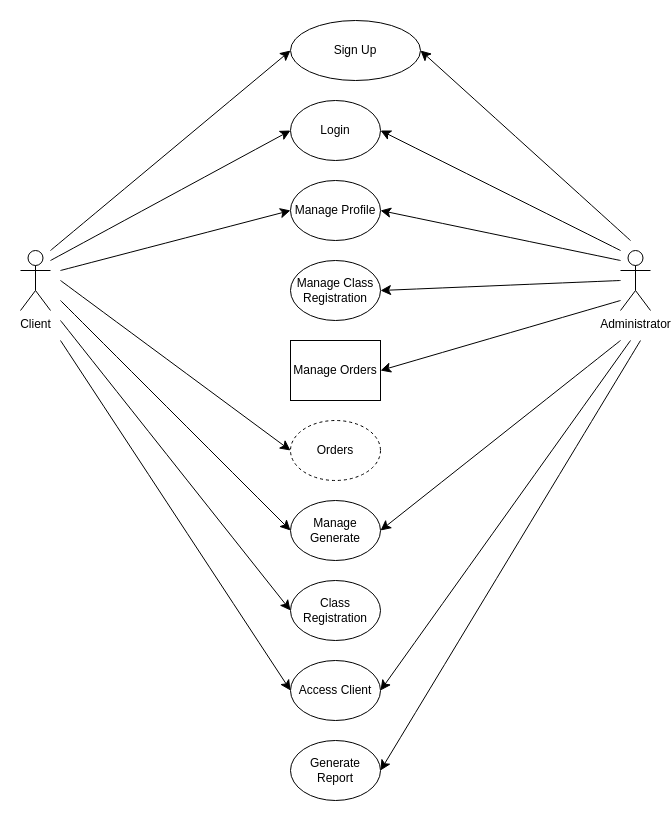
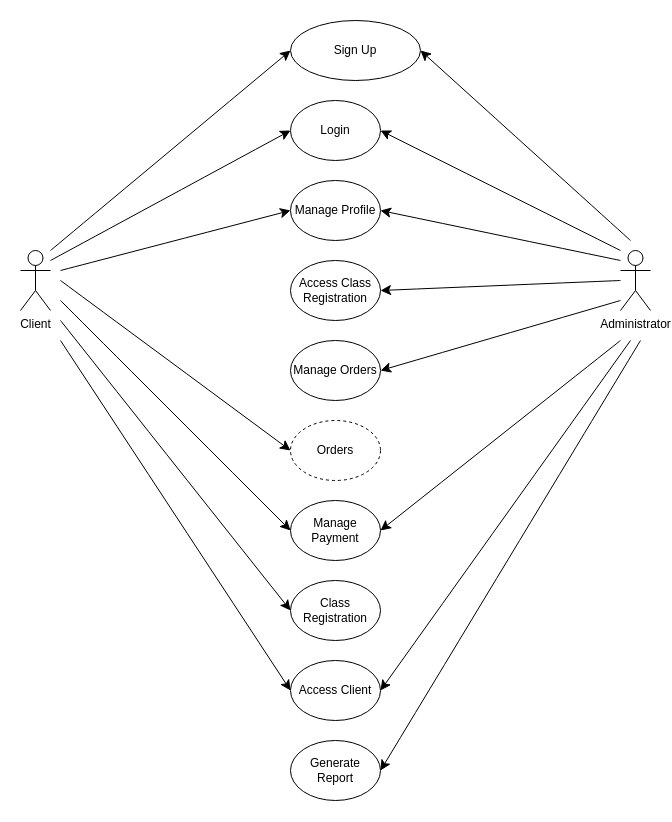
(336, 291) -> (336, 291)
(336, 371) -> (336, 371)
(336, 531) -> (336, 531)
